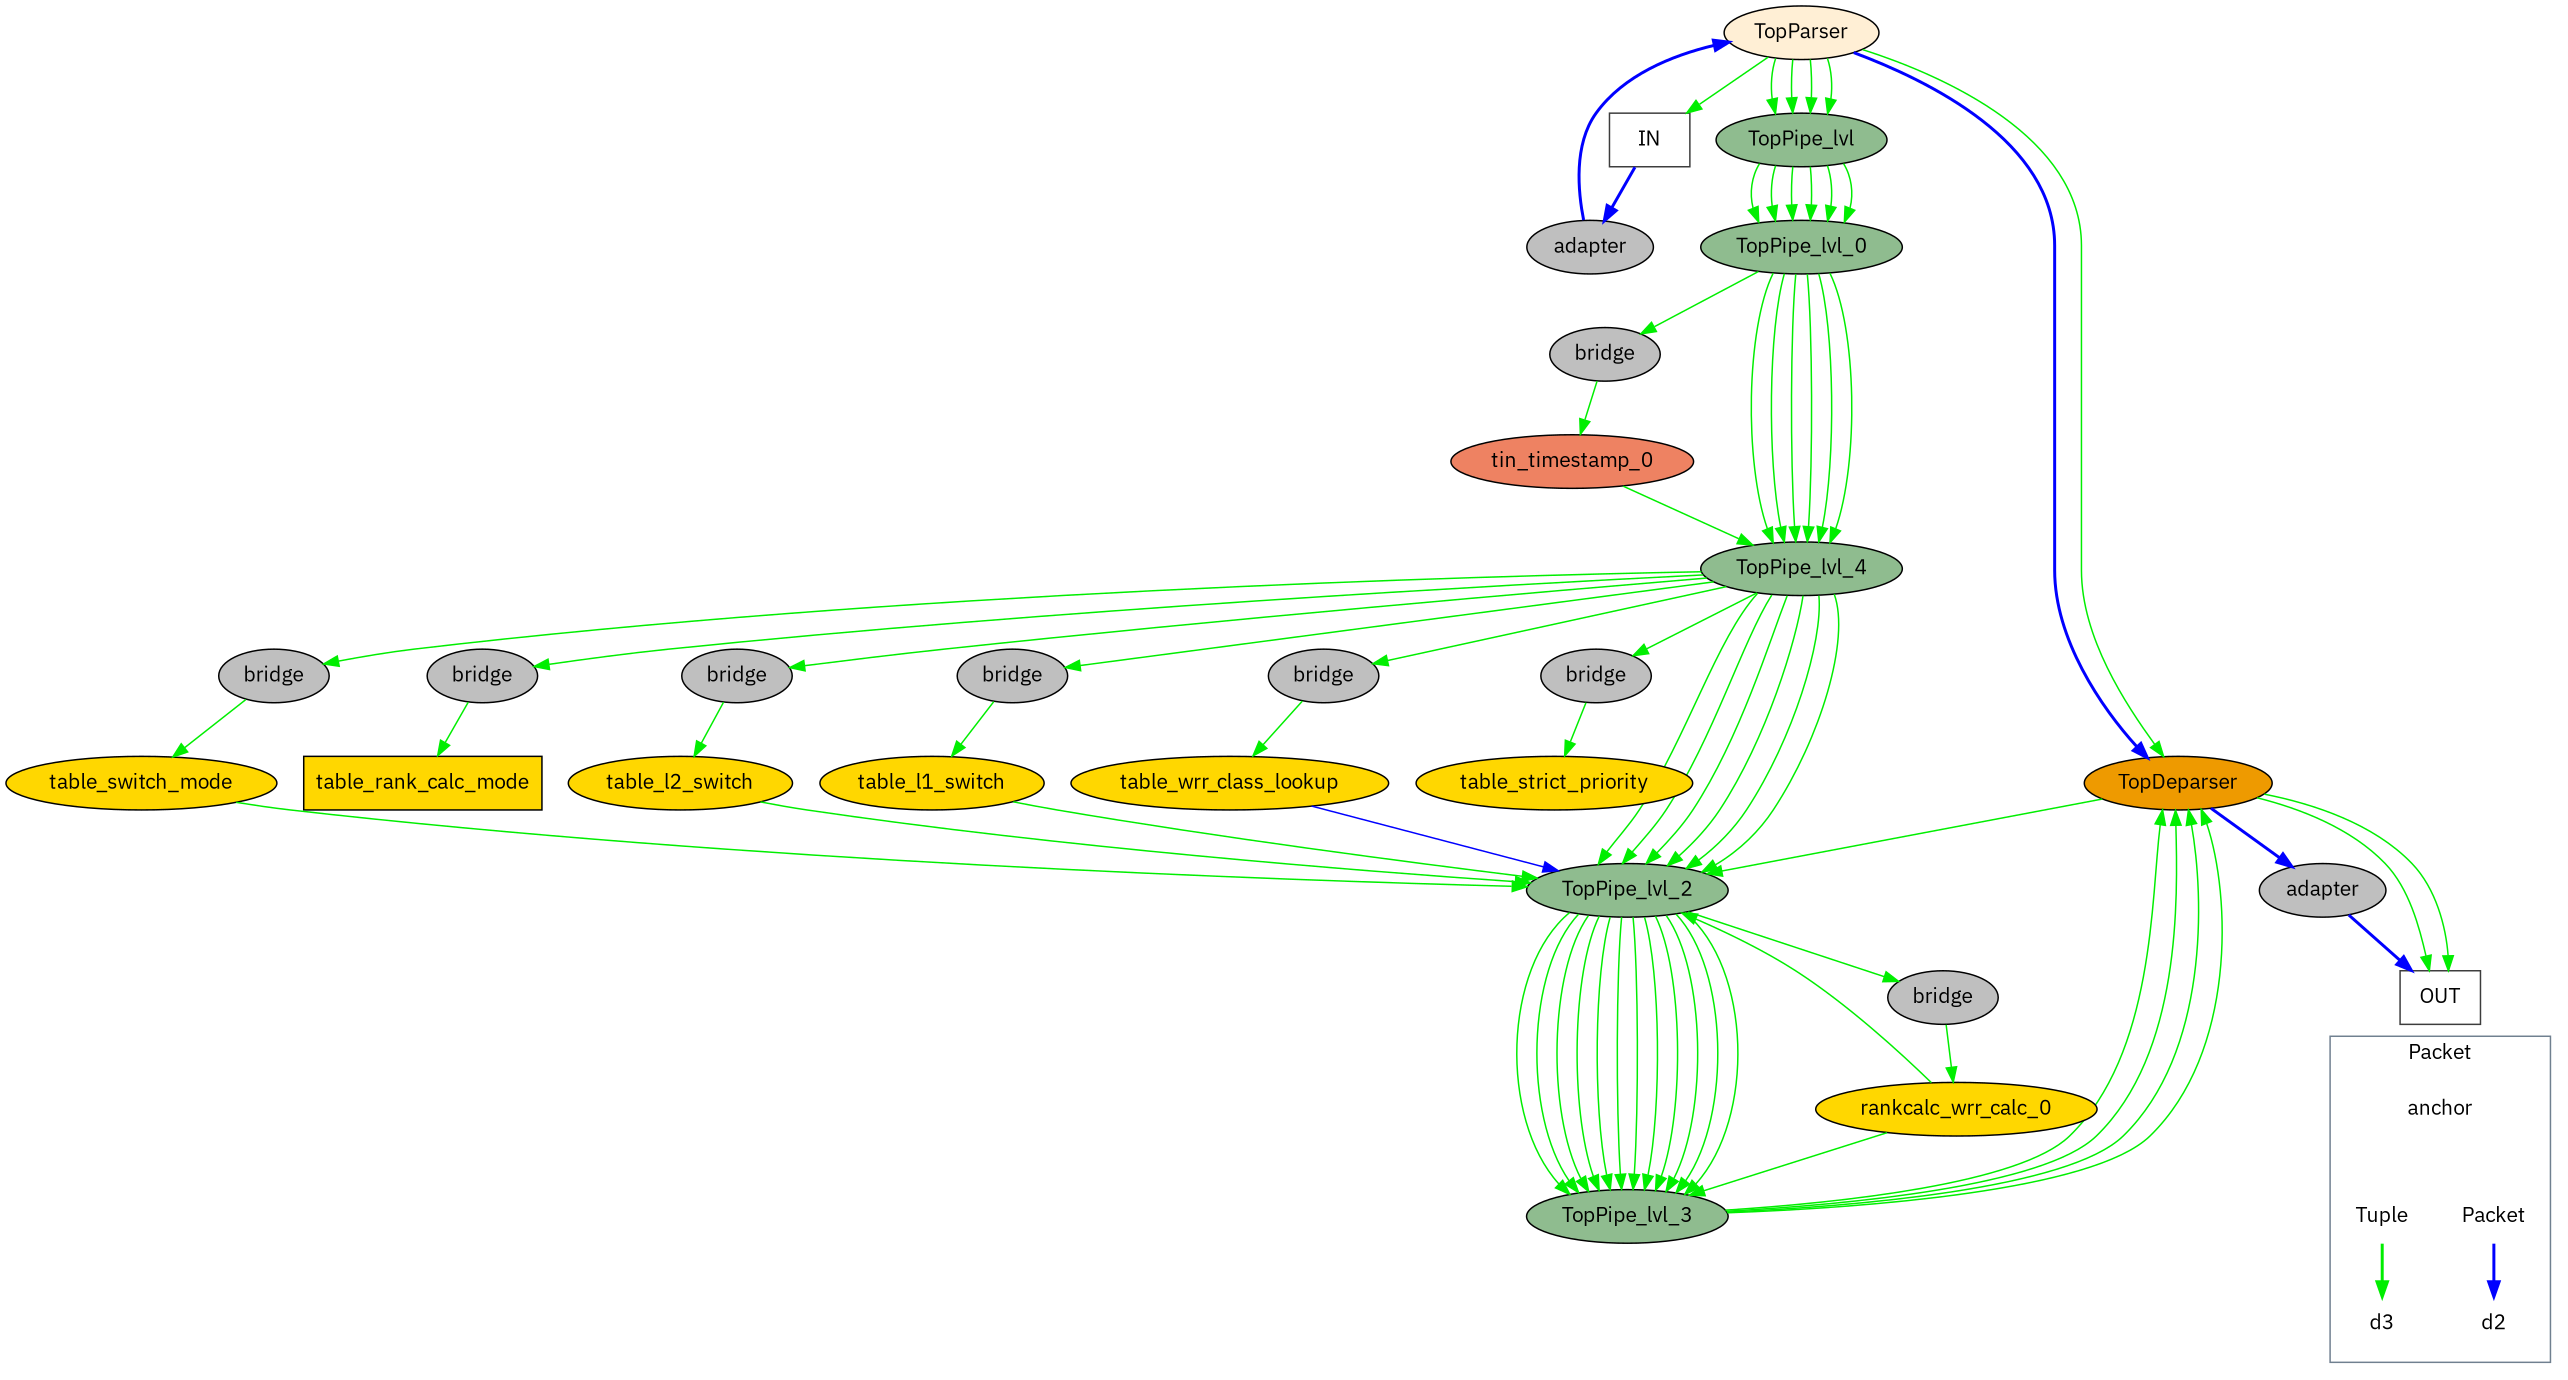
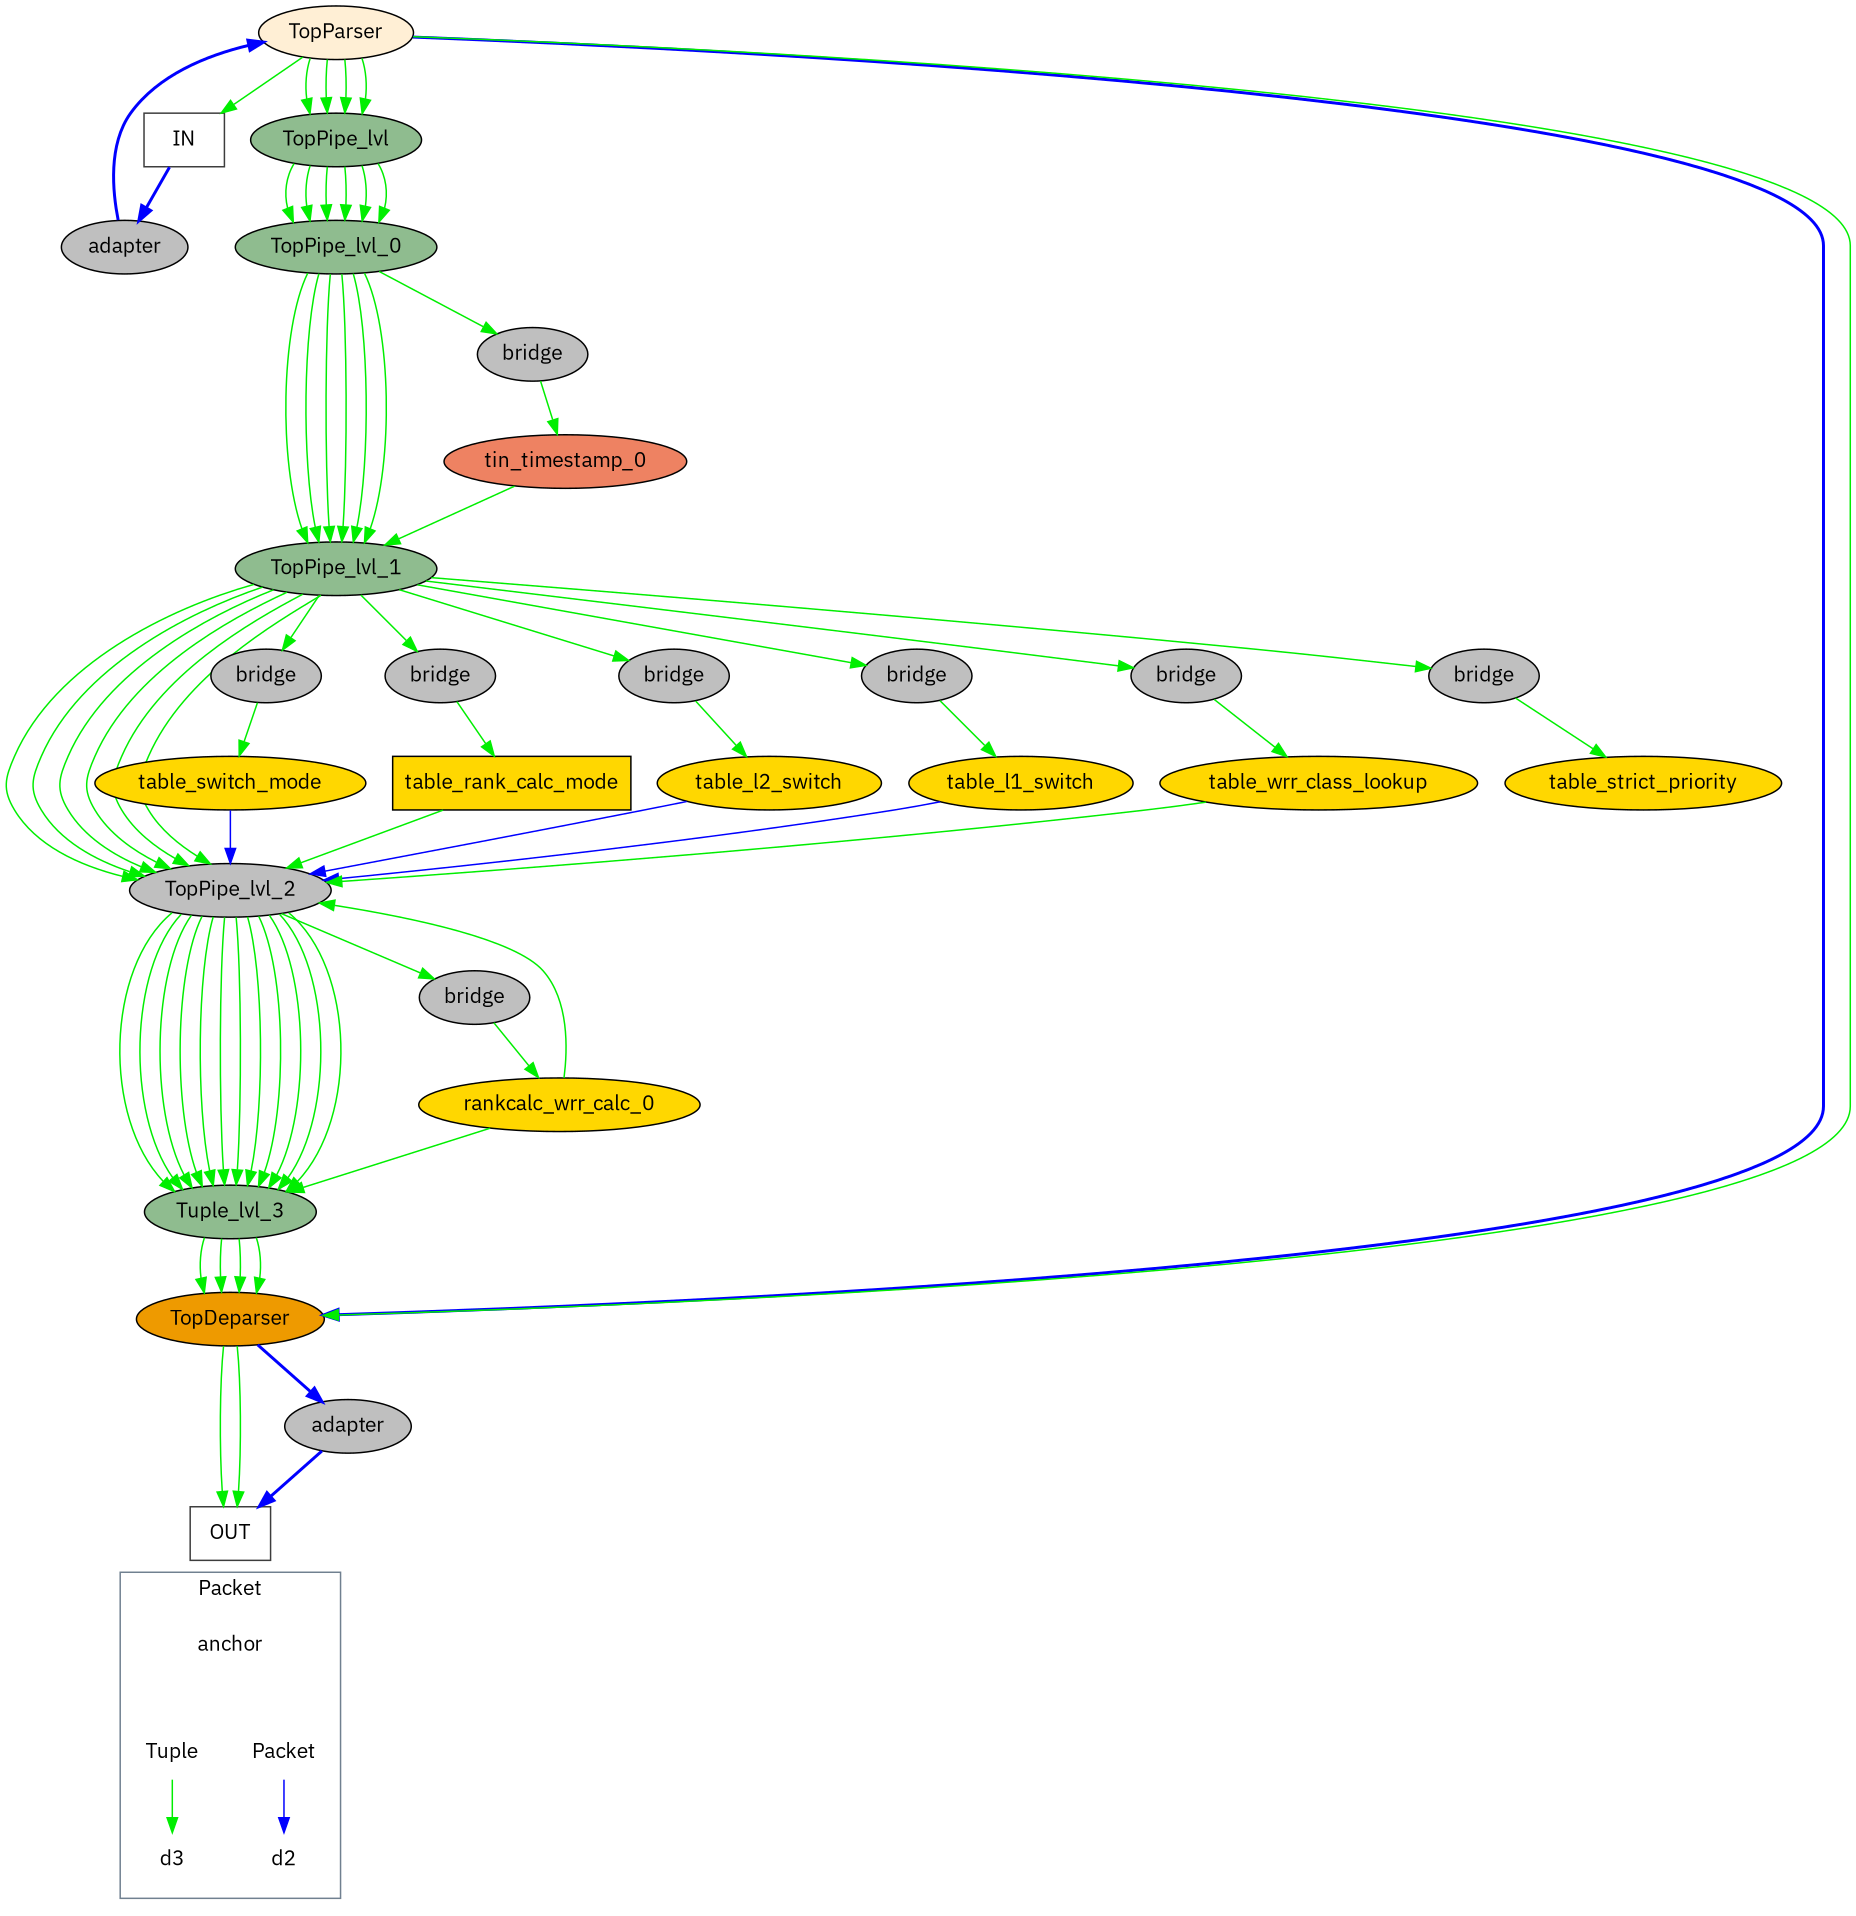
(1802, 569) -> (336, 569)
(1912, 835) -> (372, 836)
(1428, 837) -> (775, 847)
(1267, 842) -> (640, 845)
(1137, 850) -> (506, 837)
(873, 859) -> (230, 829)
(1627, 890) -> (230, 890)
(1627, 1216) -> (230, 1212)
(2382, 1263) -> (172, 1799)
(2494, 1263) -> (284, 1799)
